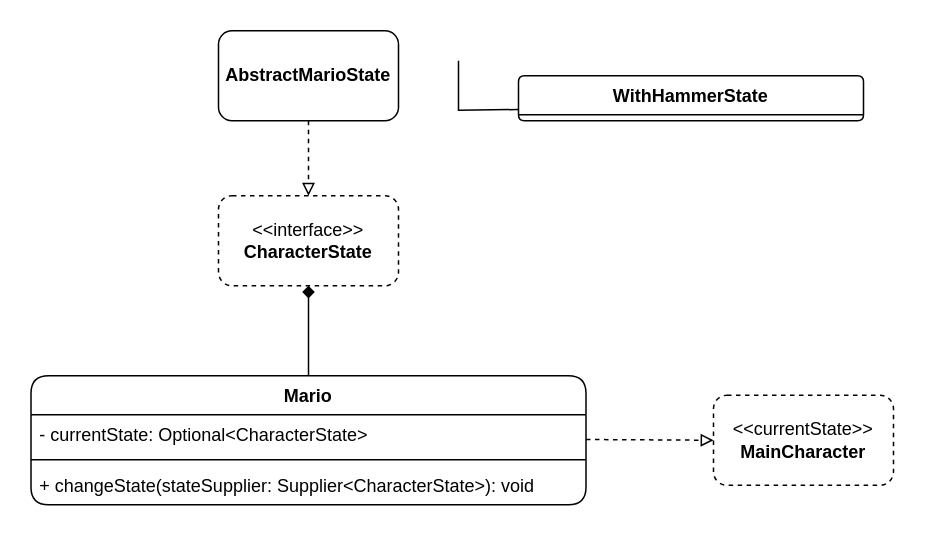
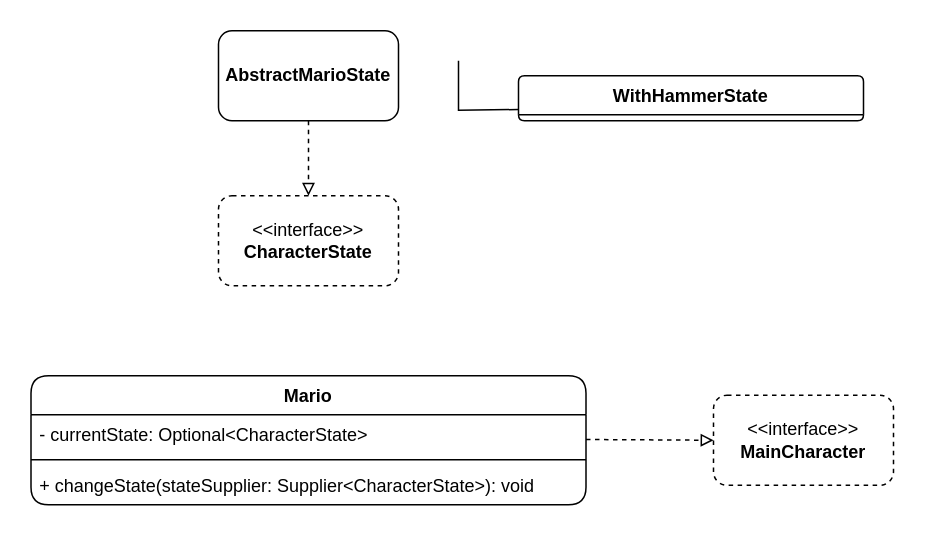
(308, 337) -> none
(803, 440) -> (803, 440)
